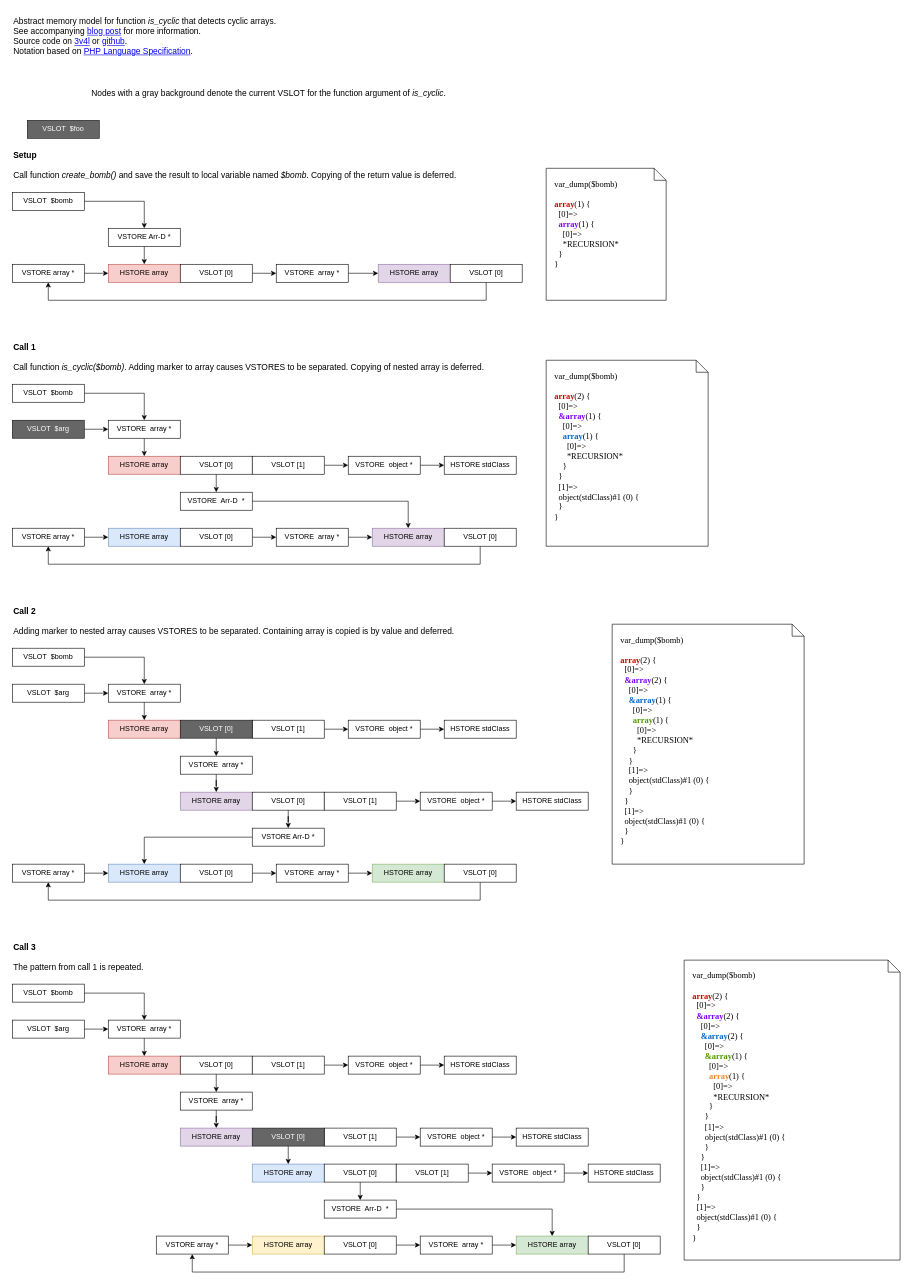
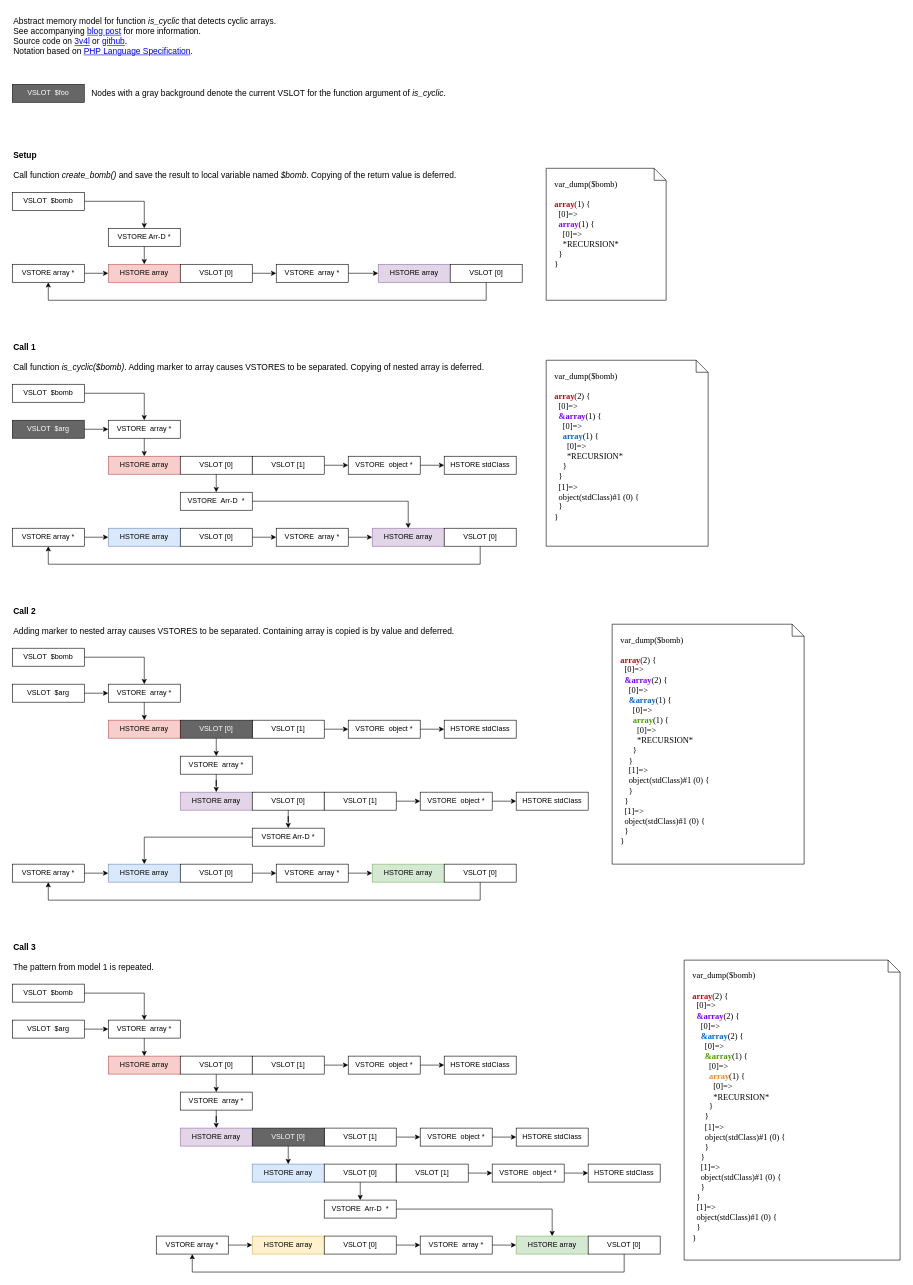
(63, 129) -> (48, 93)
(87, 957) -> (91, 957)
